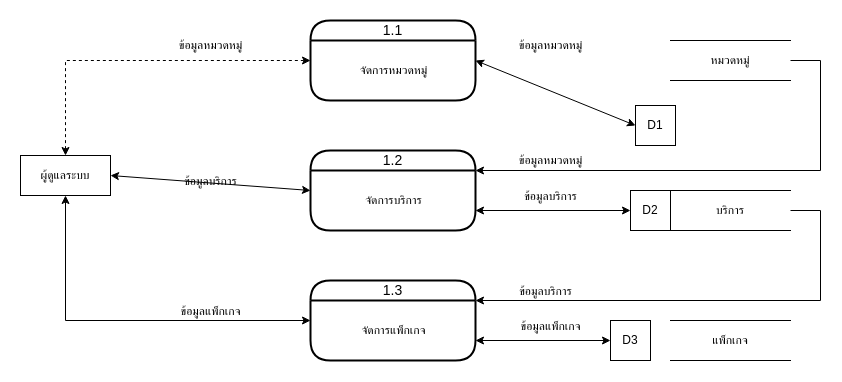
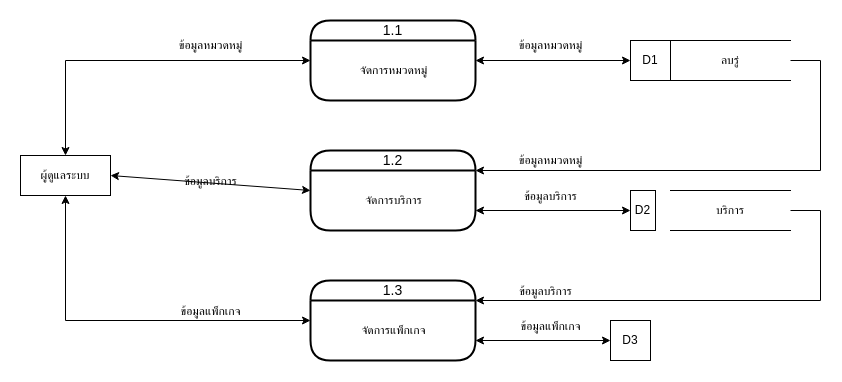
(141, 61) -> (141, 61)
(731, 61) -> (731, 61)
(656, 126) -> (651, 61)
(651, 211) -> (643, 211)
(731, 341) -> none
